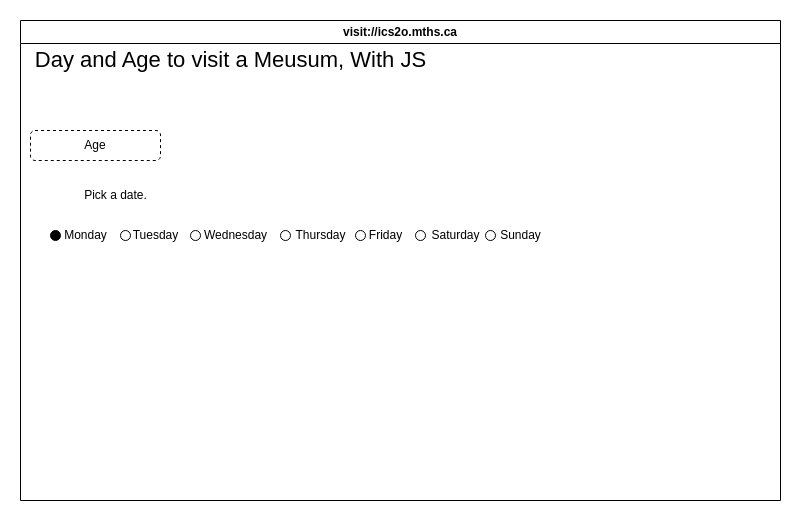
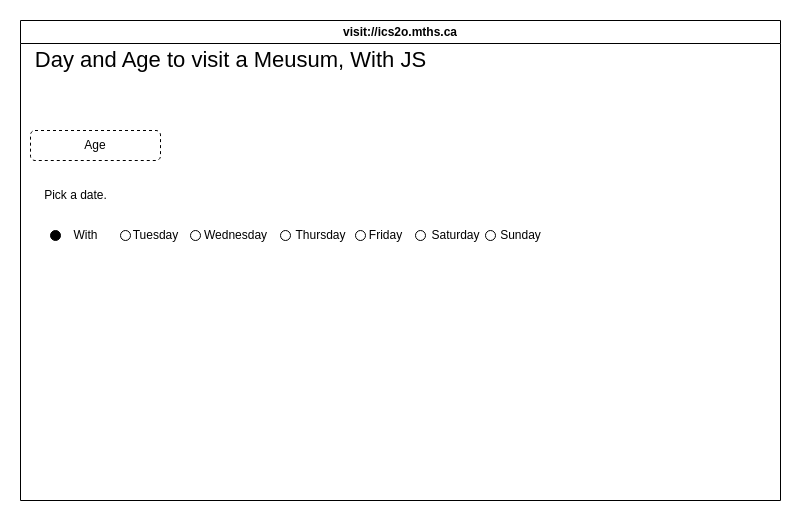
(116, 196) -> (76, 196)
(86, 236) -> (86, 236)
